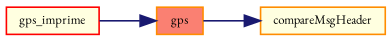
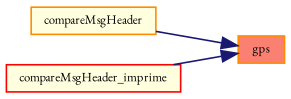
(53, 21) -> (94, 78)
(224, 21) -> (189, 37)
